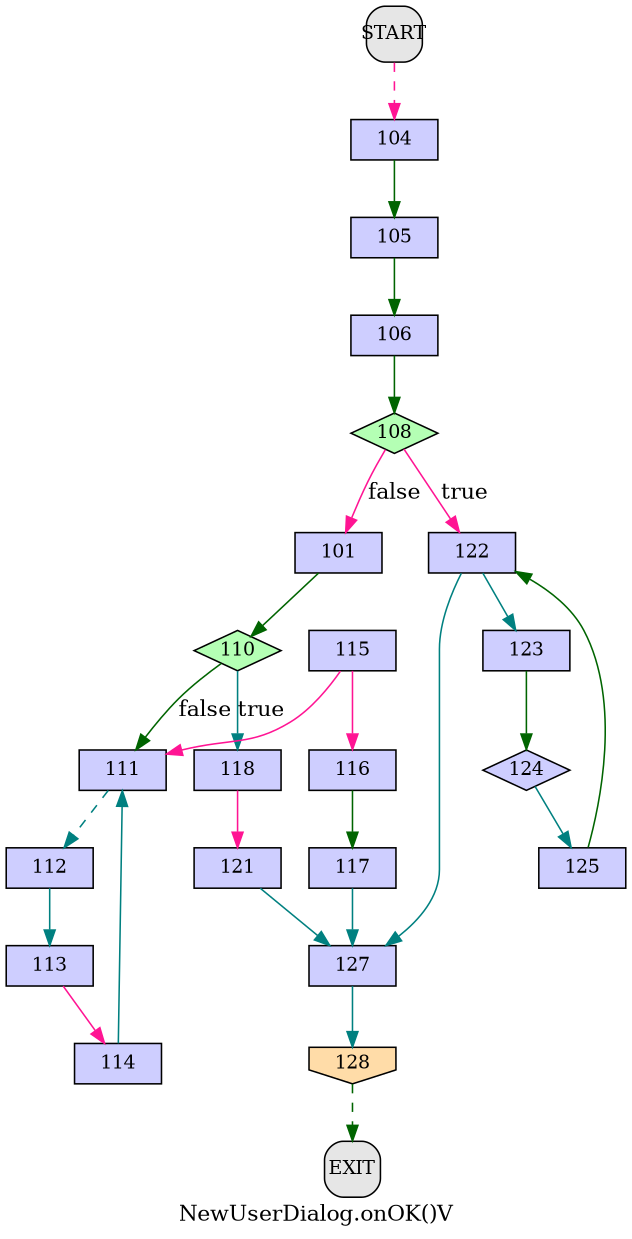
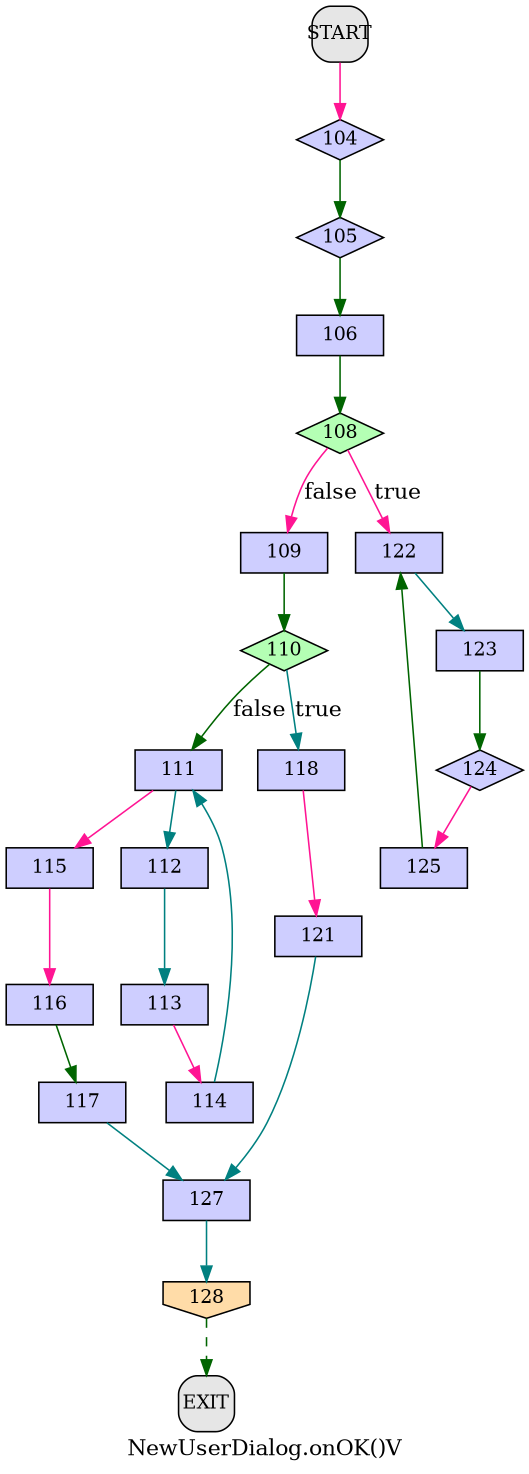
(394, 83) -> (340, 83)
(394, 140) -> (340, 140)
(394, 238) -> (340, 238)
(339, 553) -> (284, 553)
(272, 731) -> (121, 814)
(439, 760) -> none
(549, 810) -> (457, 810)
(91, 813) -> (173, 811)
